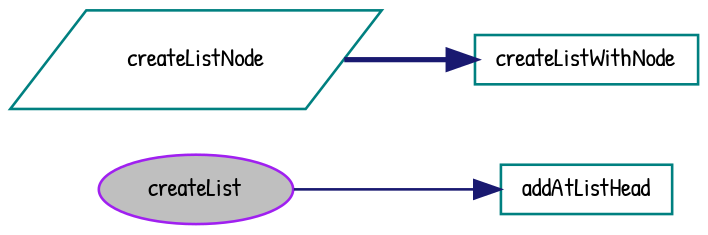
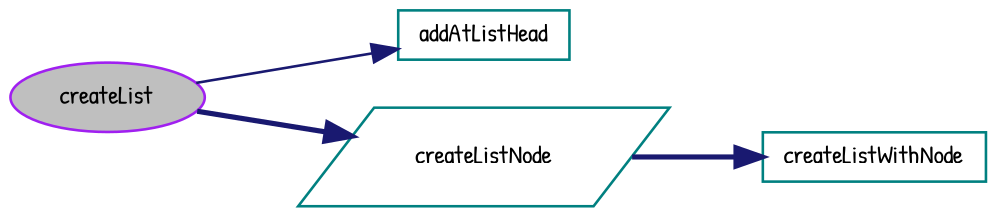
none -> (261, 122)
